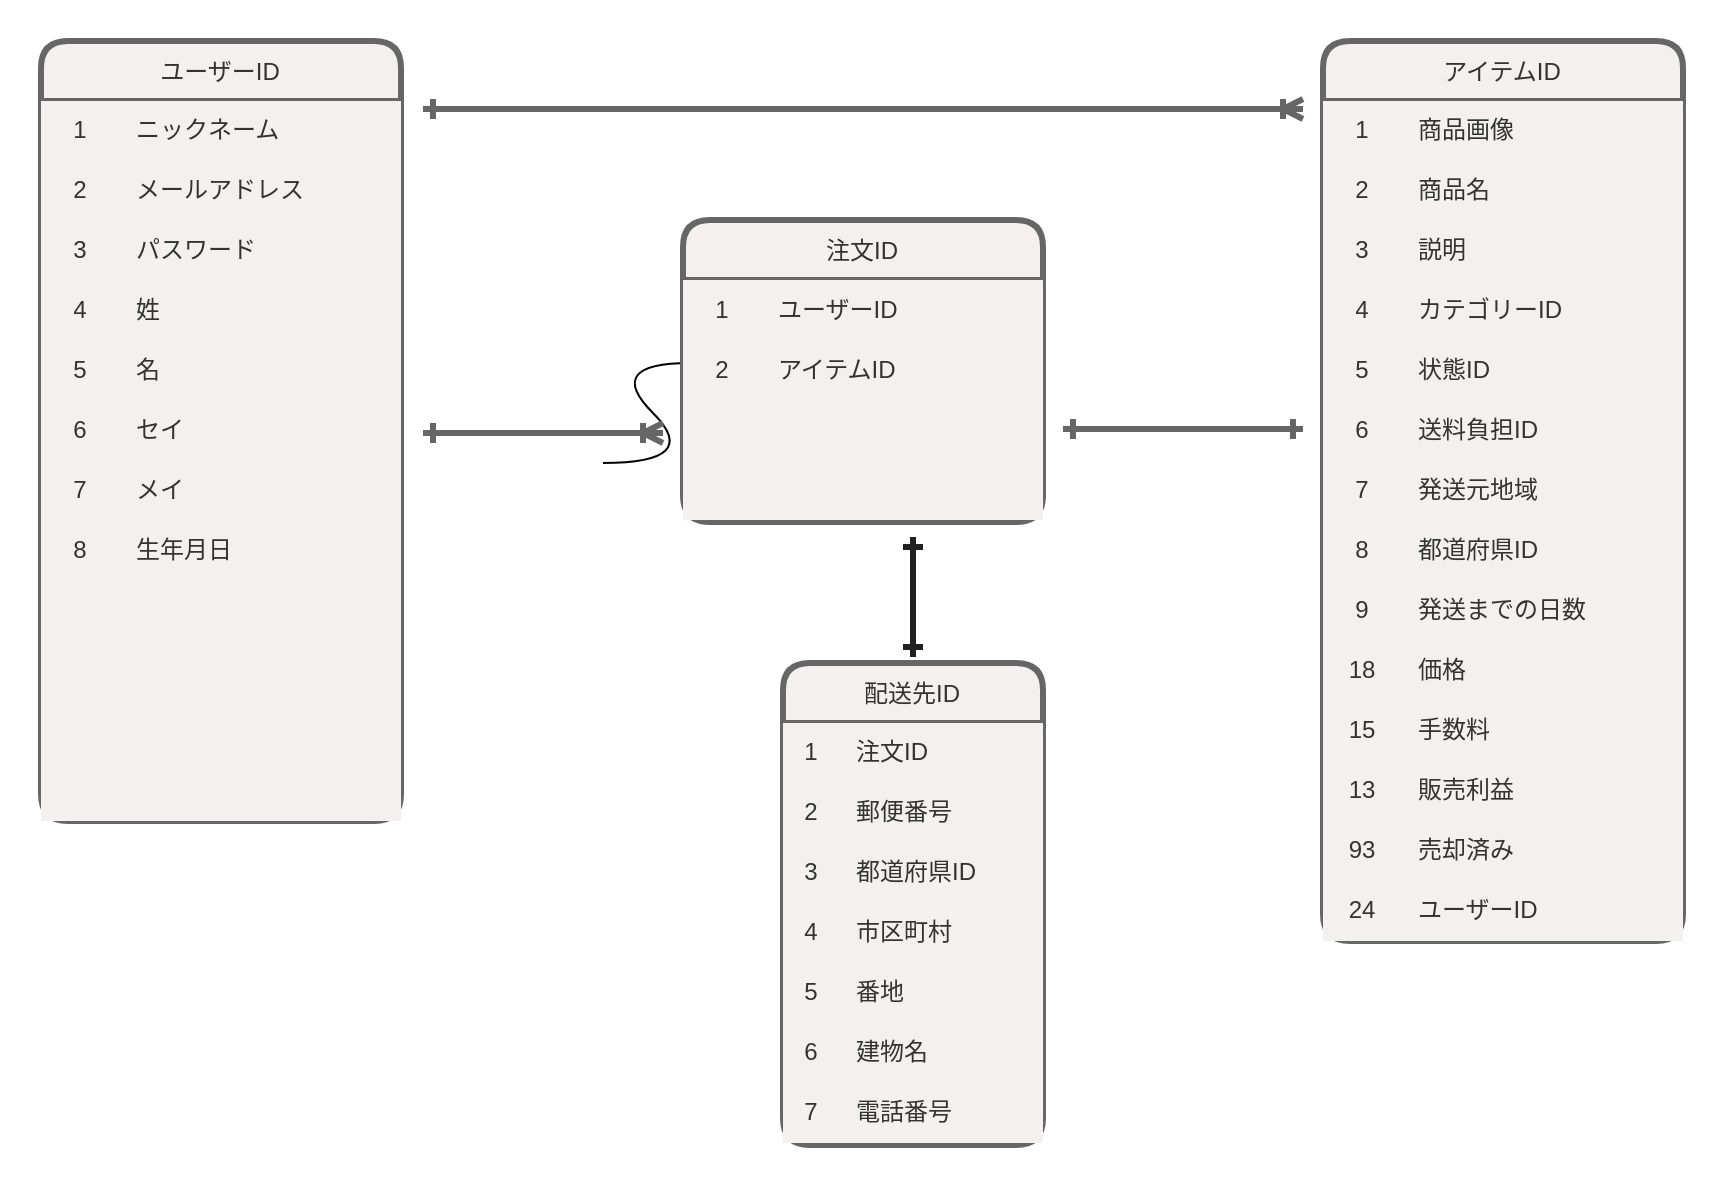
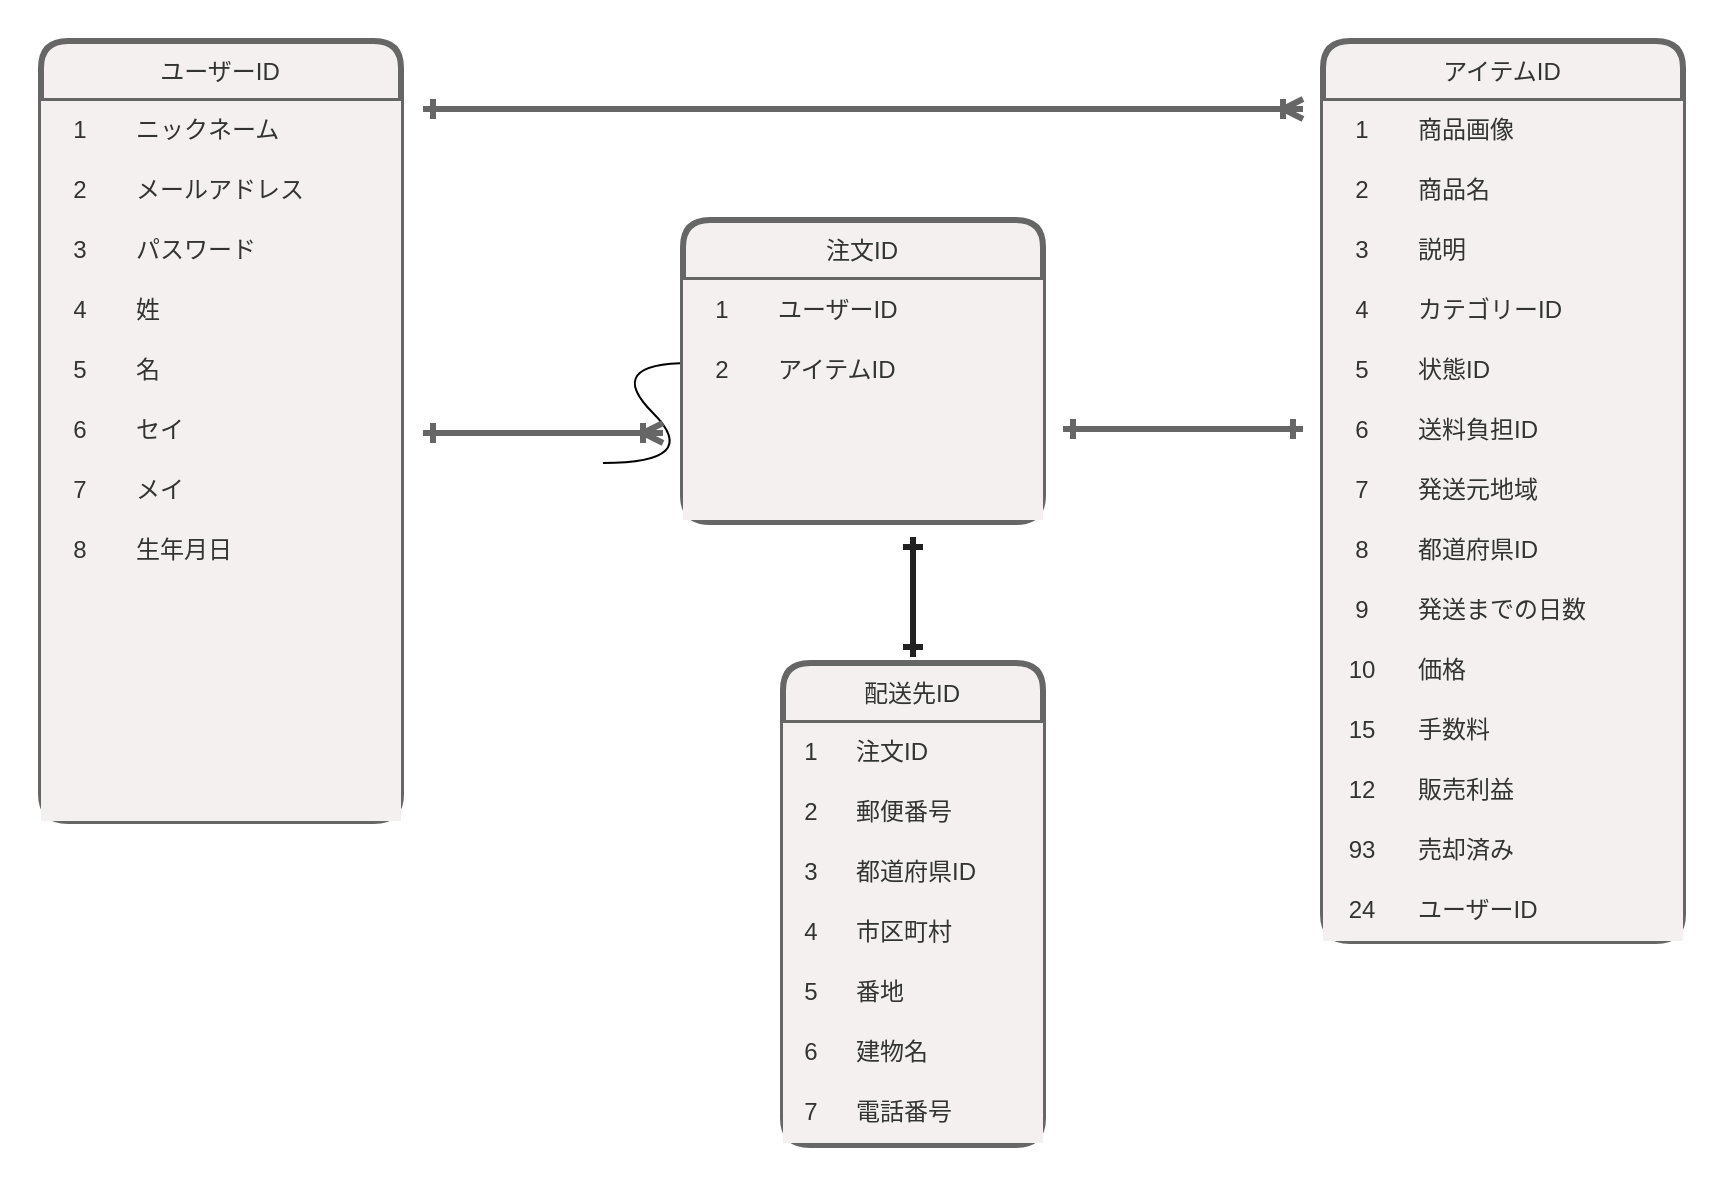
(1363, 671) -> (1363, 671)
(1363, 791) -> (1363, 791)
